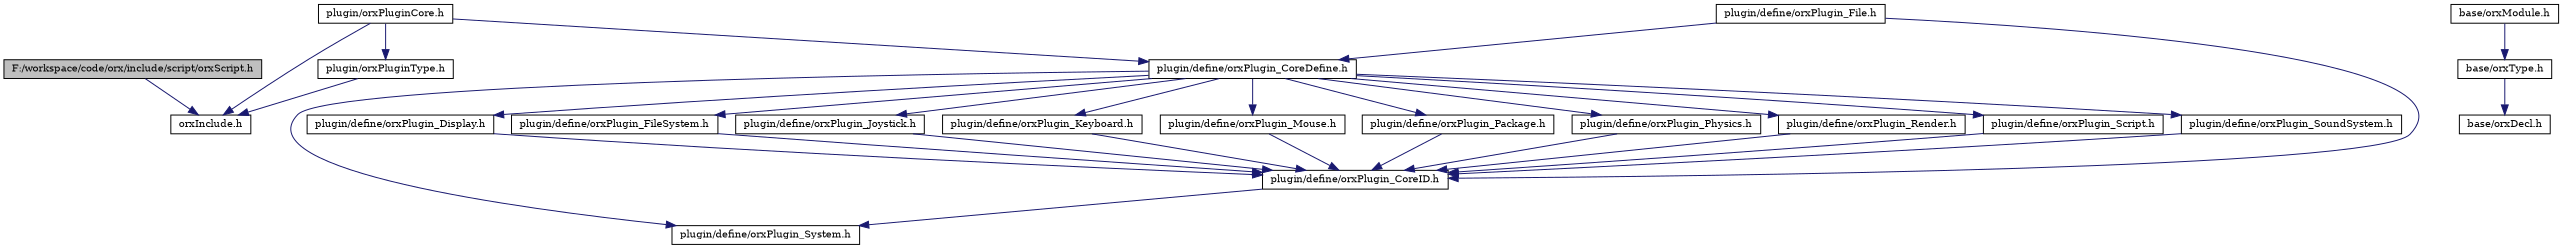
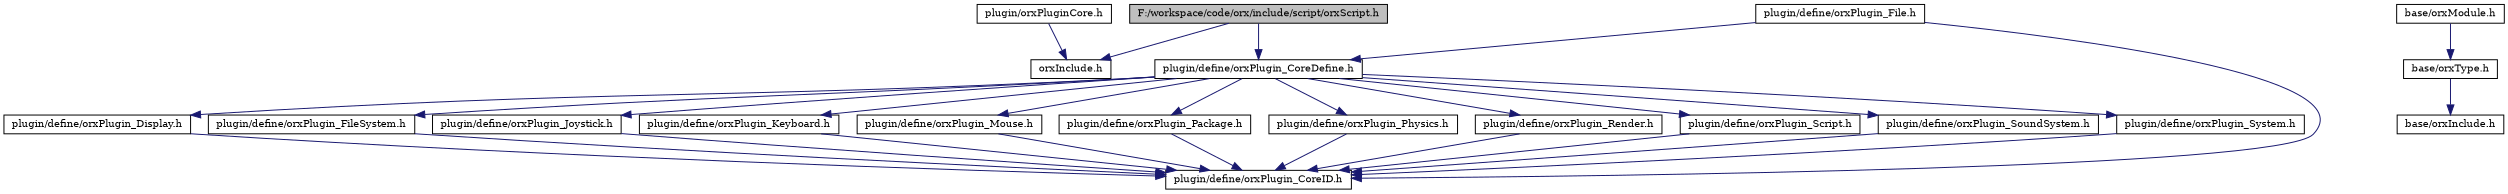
(796, 40) -> (1259, 37)
(386, 69) -> none
(2505, 124) -> (2450, 124)
(1065, 207) -> (1739, 156)
